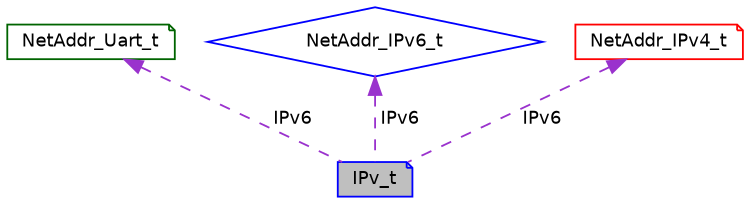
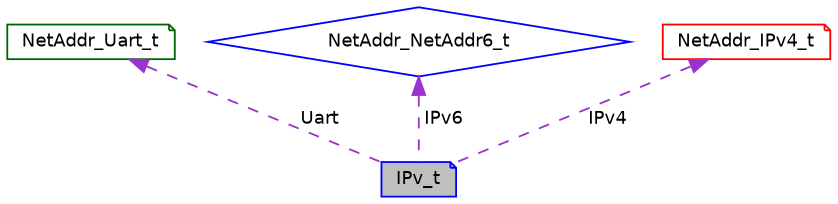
(375, 42) -> (419, 42)
(290, 119) -> (318, 119)
(540, 119) -> (605, 119)
